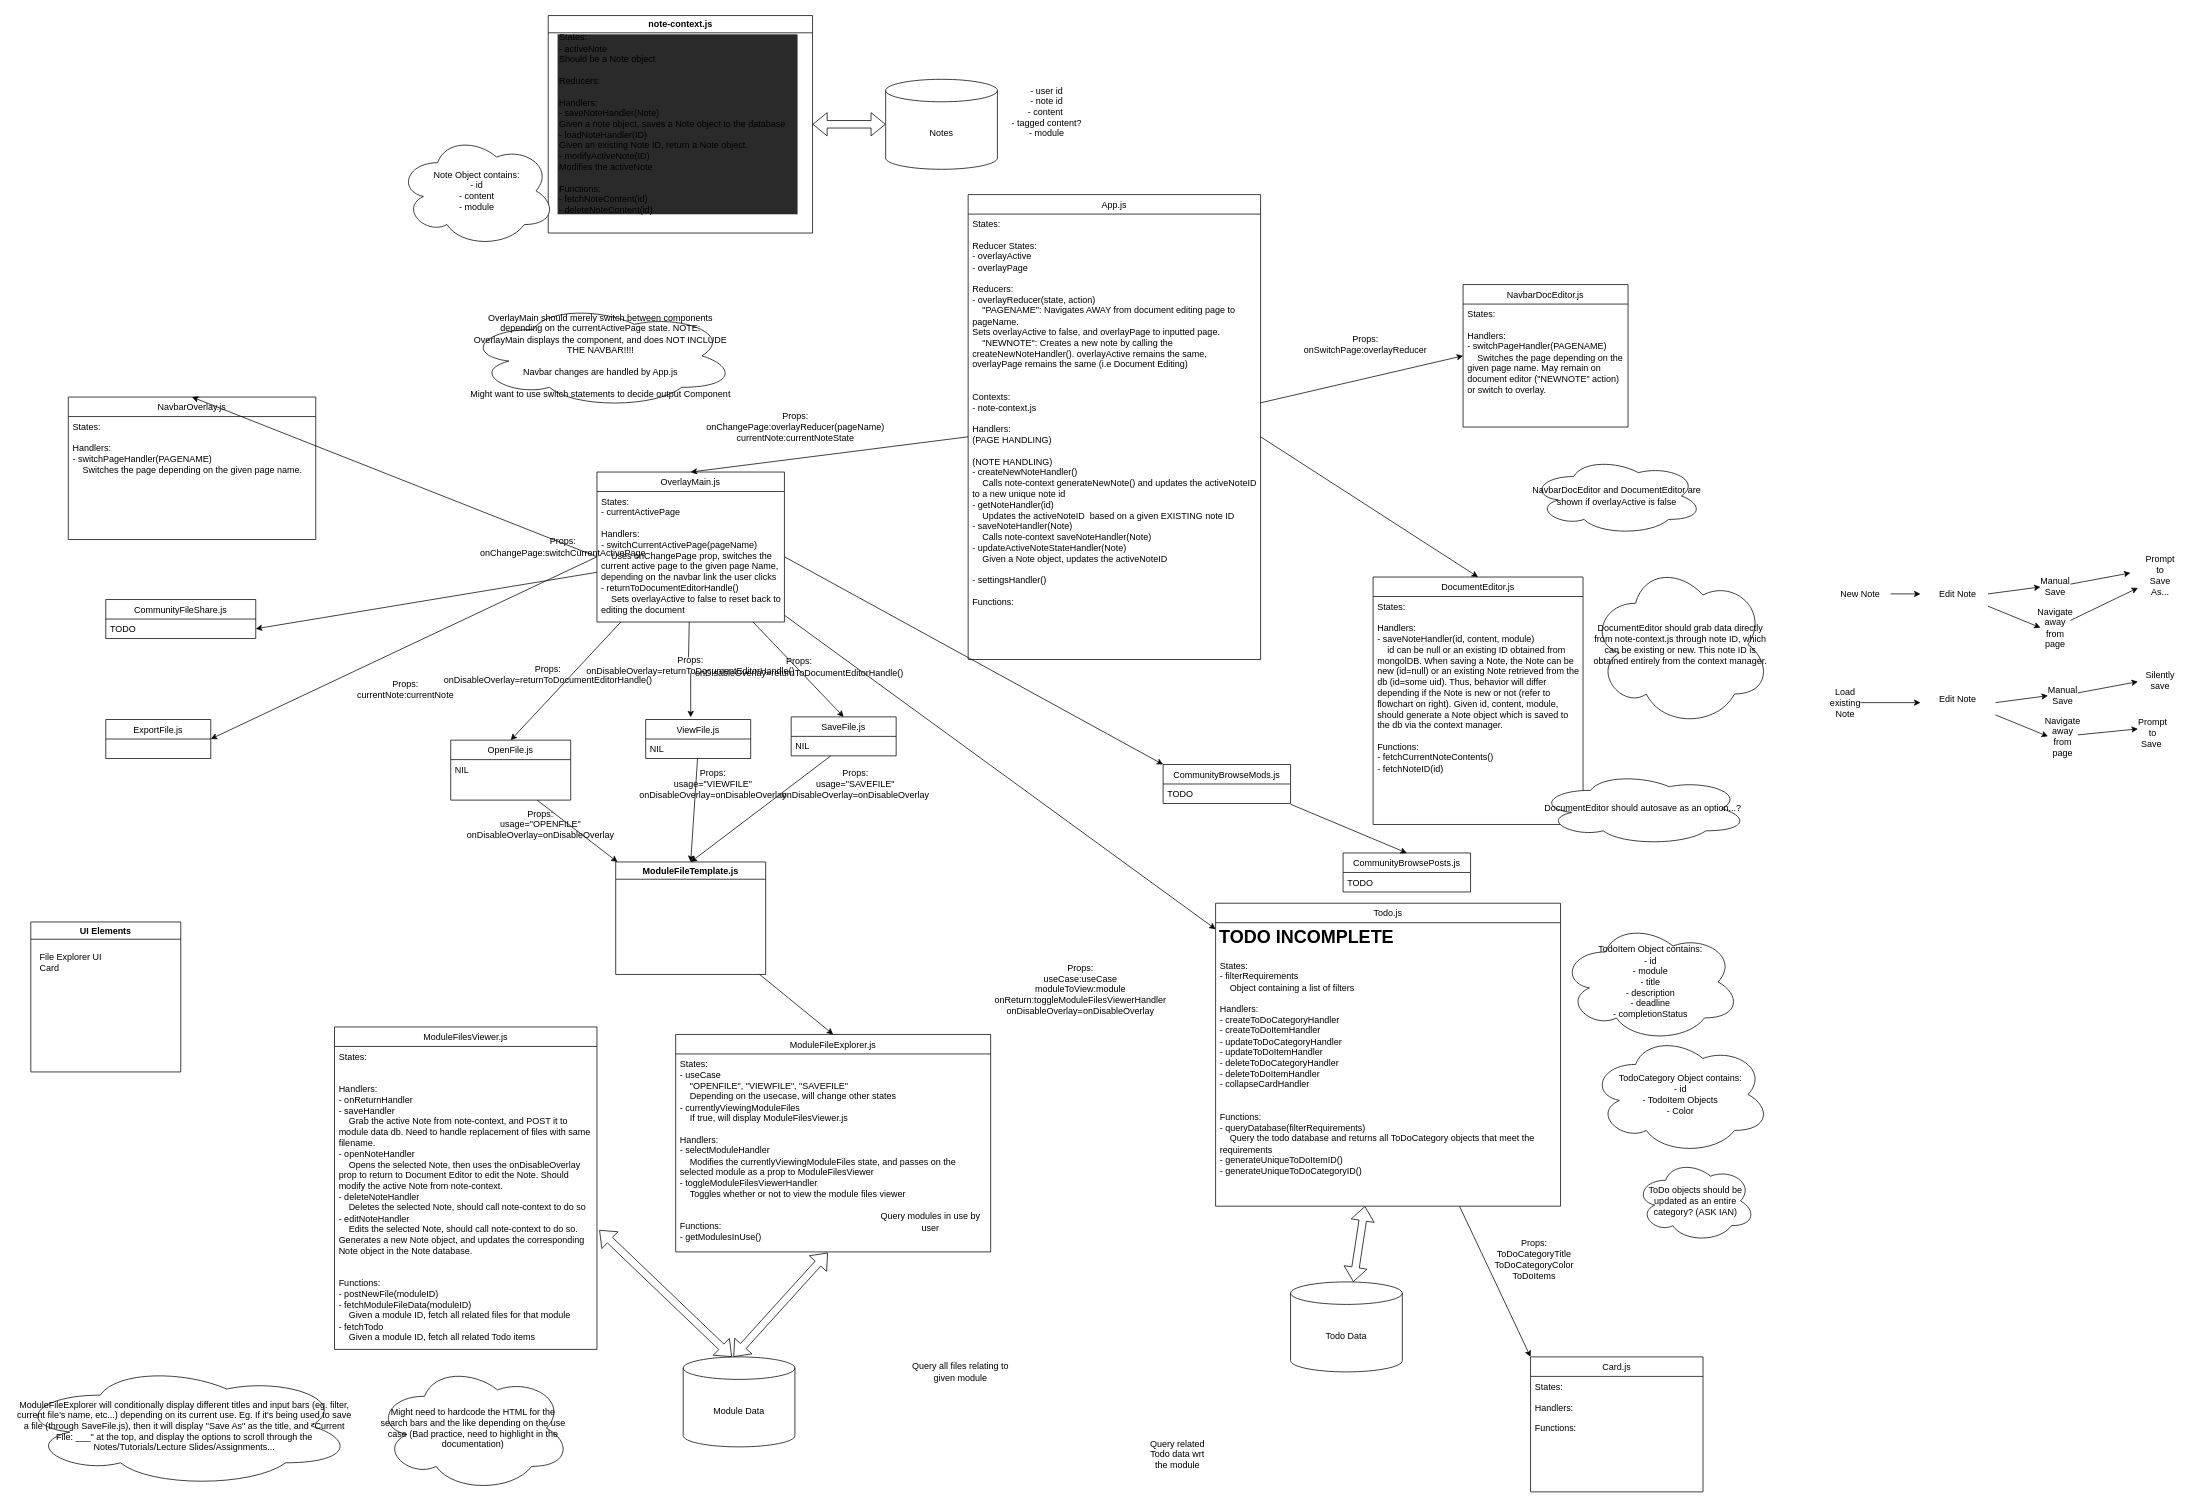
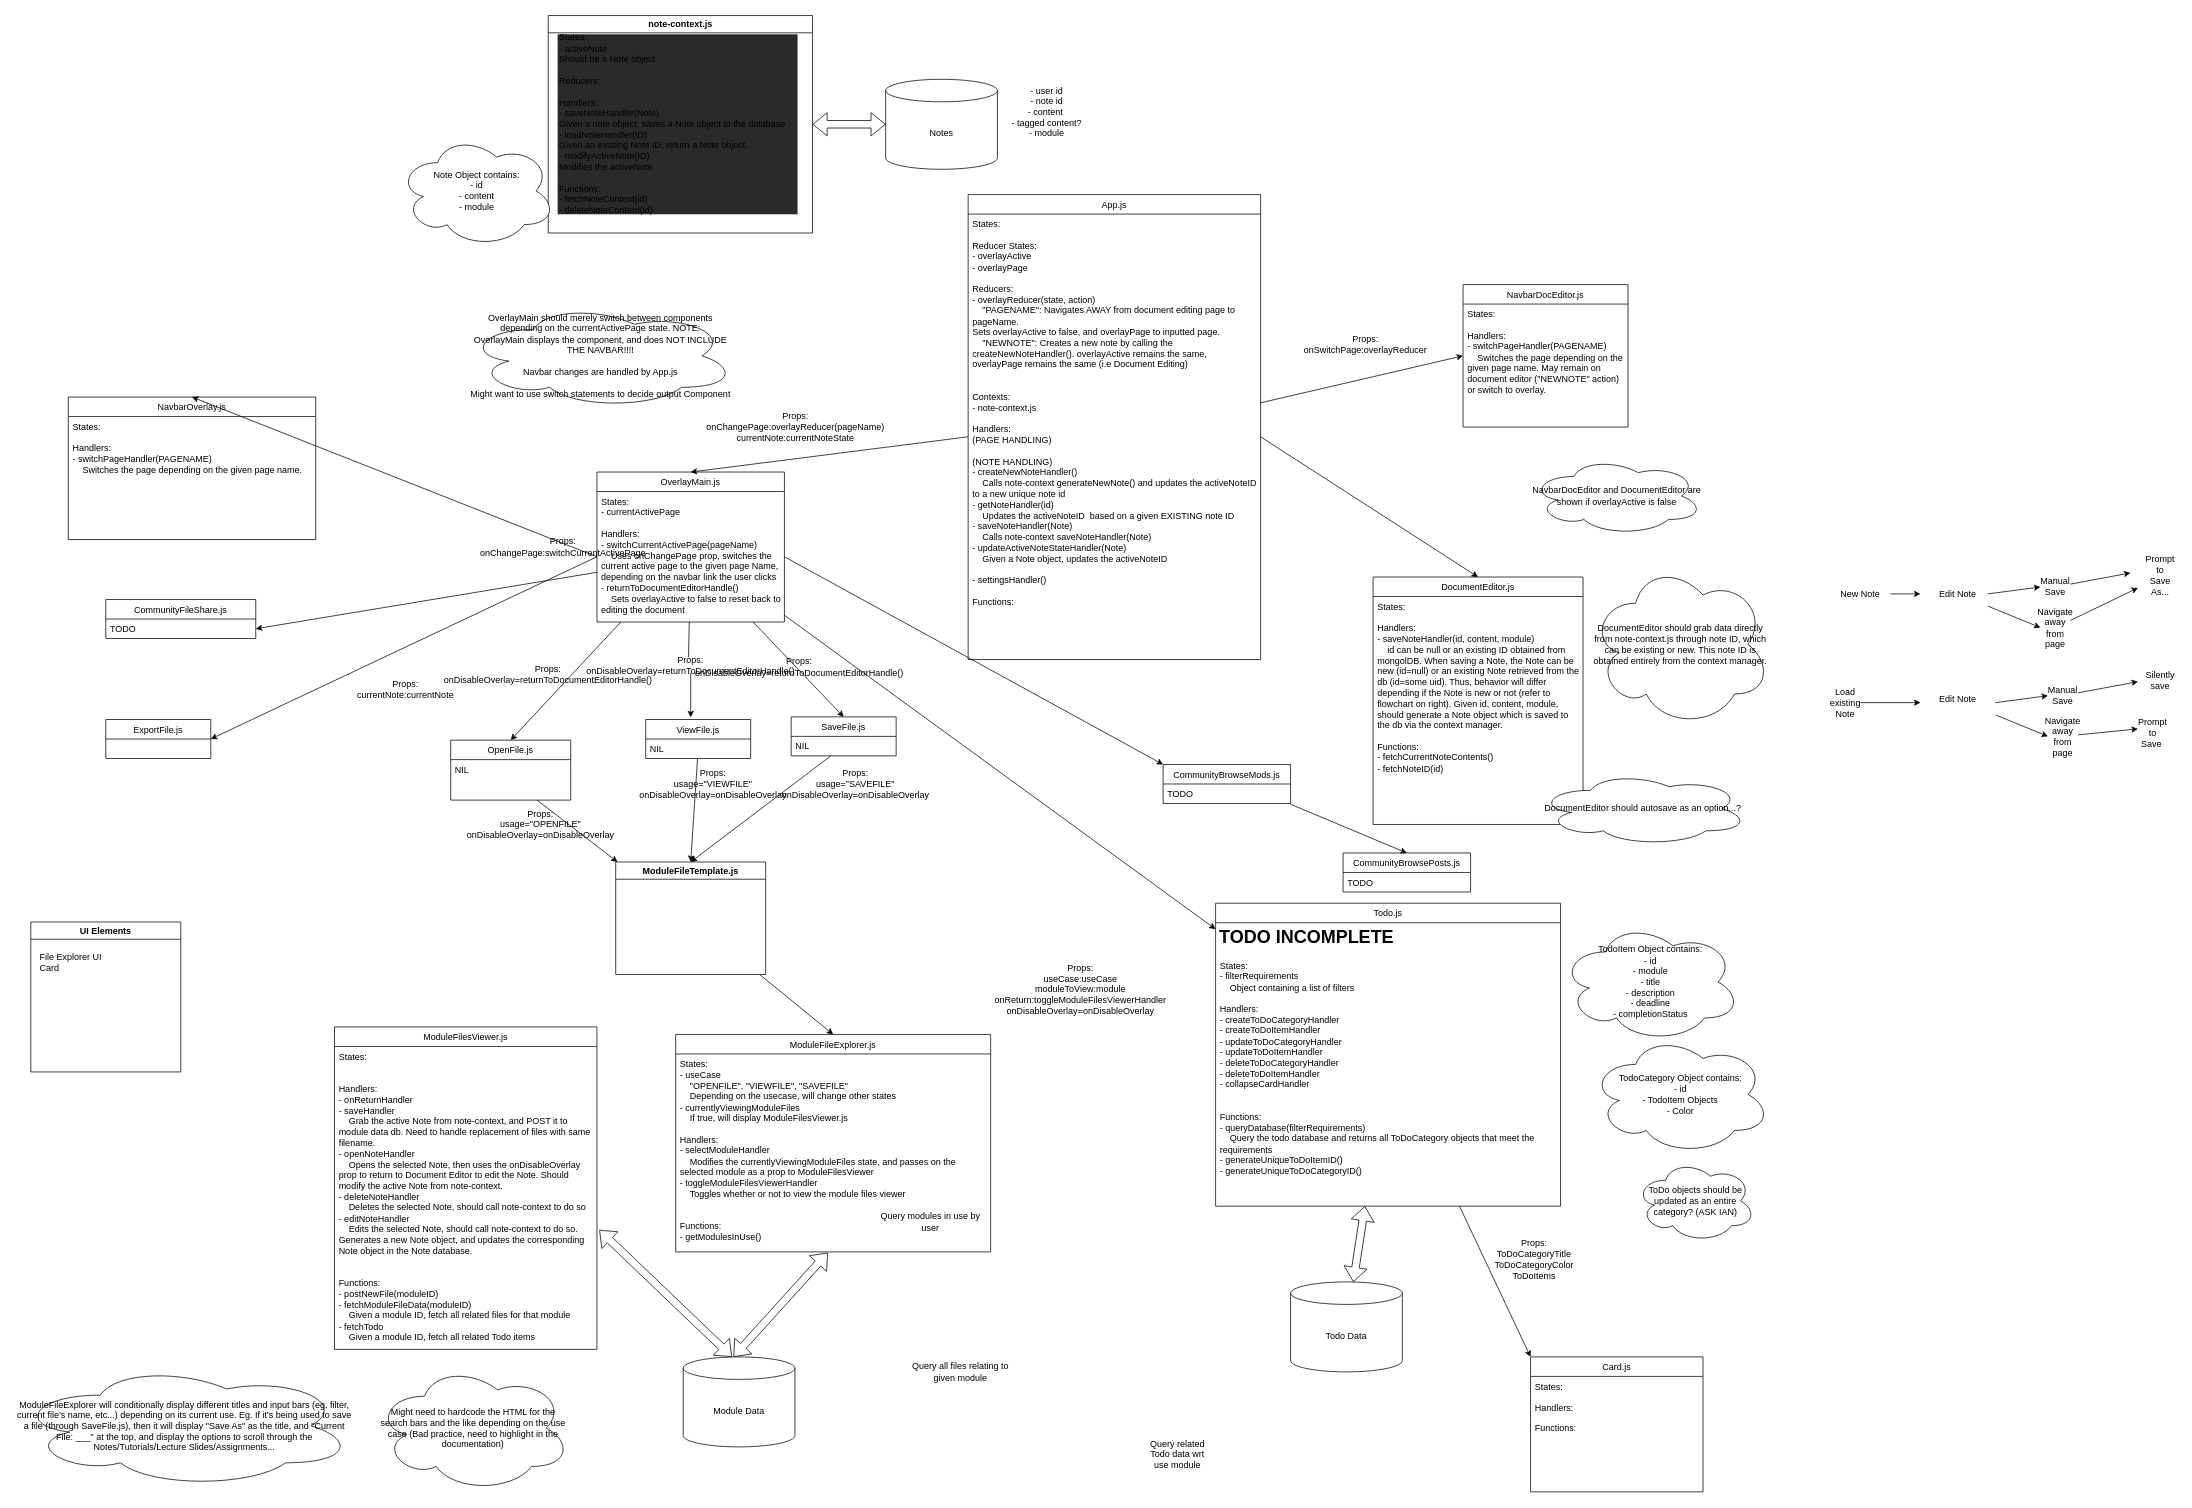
(1178, 1455) -> (1178, 1455)
